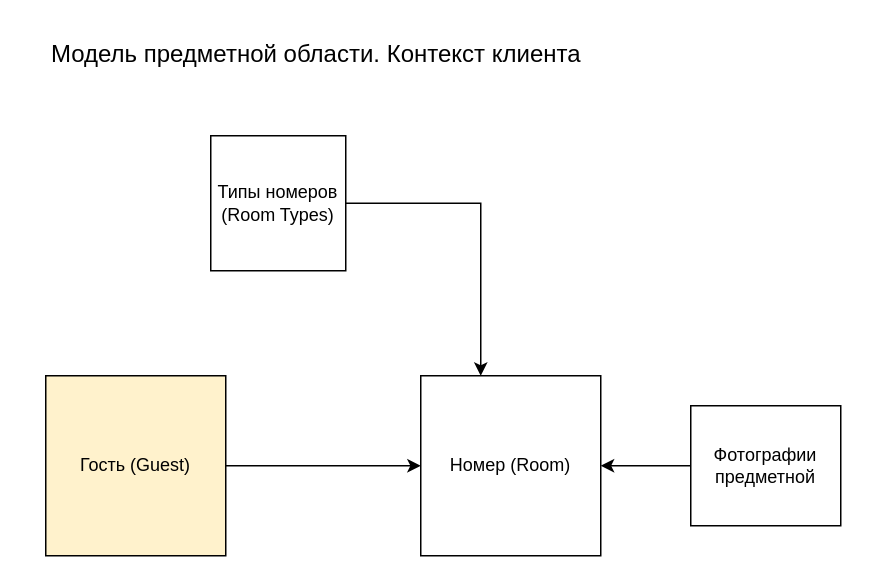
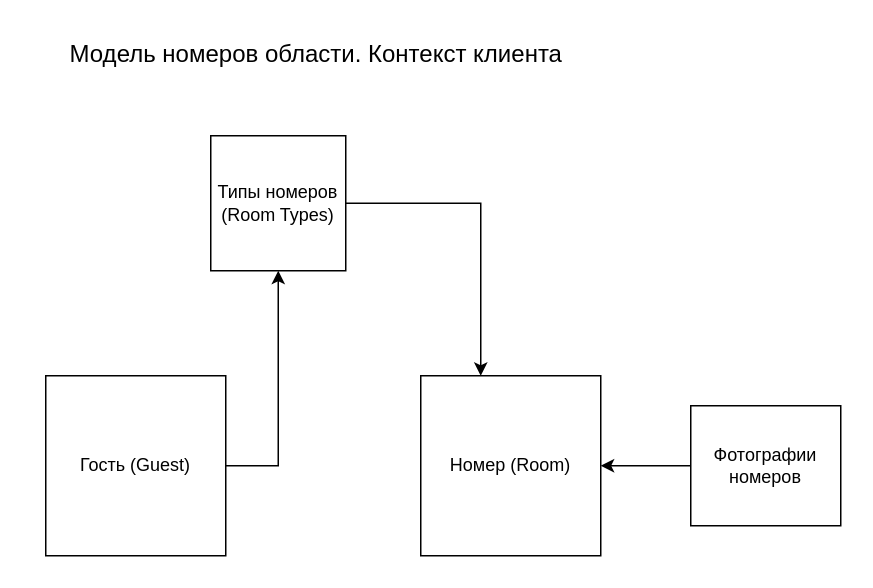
(317, 53) -> (317, 53)
(136, 466) -> (136, 466)
(343, 466) -> (278, 375)
(766, 466) -> (766, 466)
